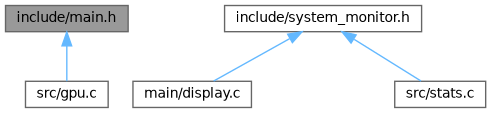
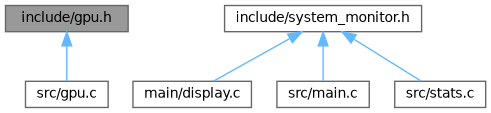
(67, 19) -> (67, 19)
none -> (323, 94)
